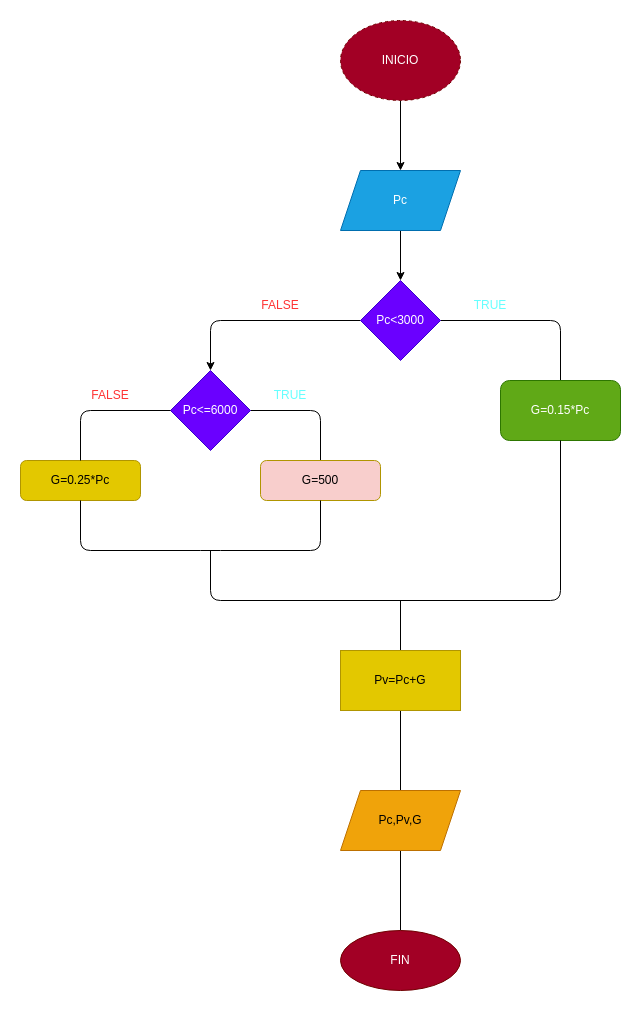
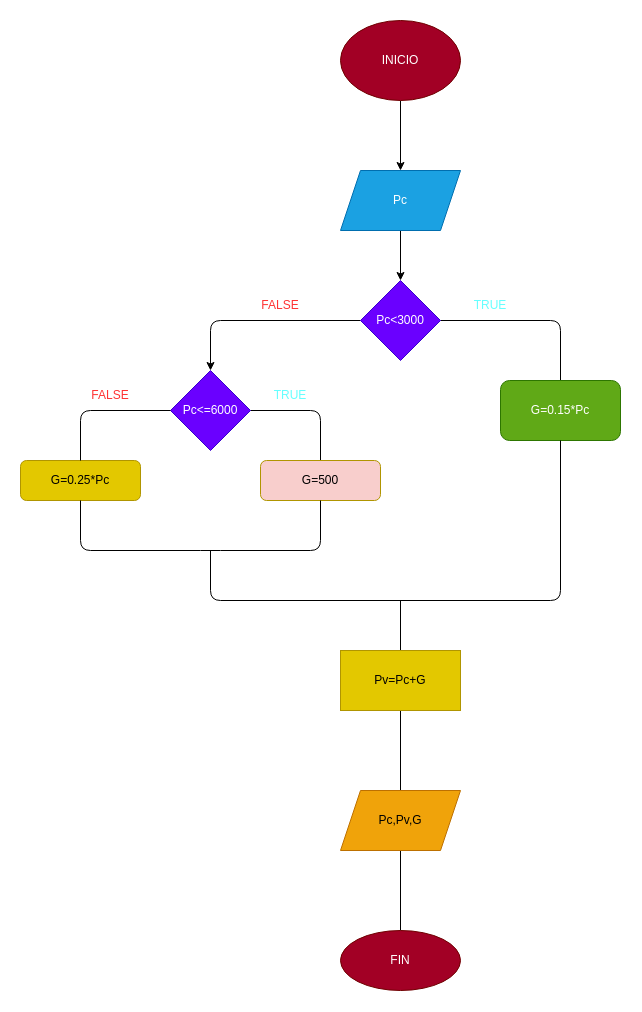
(401, 61) -> (401, 61)
